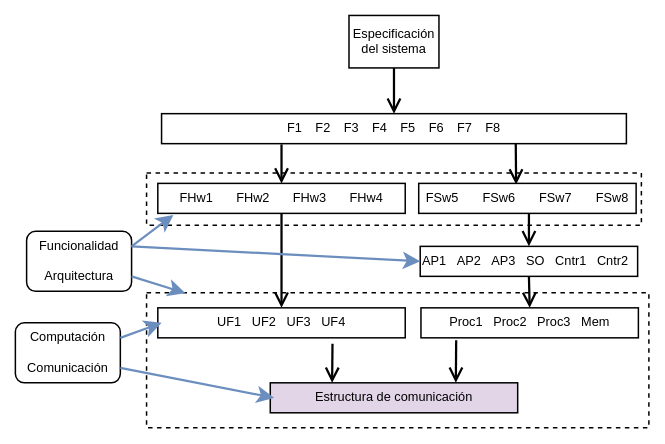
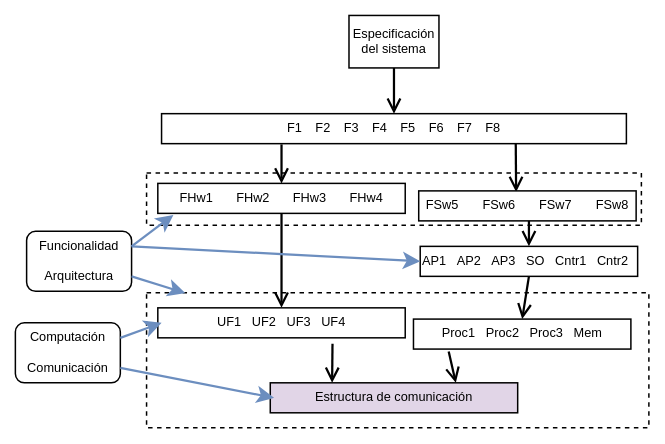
(528, 198) -> (528, 206)
(530, 323) -> (522, 334)
